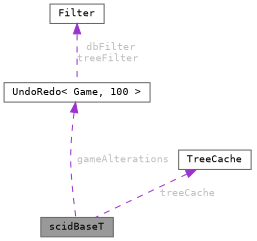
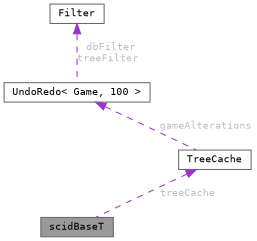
(71, 165) -> (151, 128)
